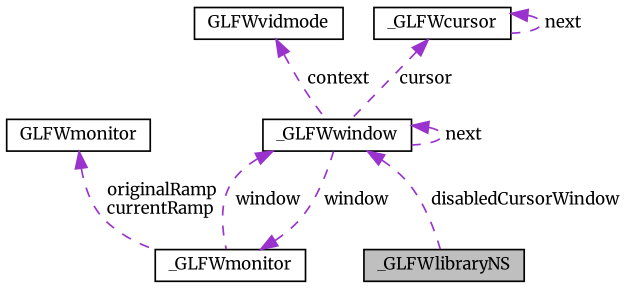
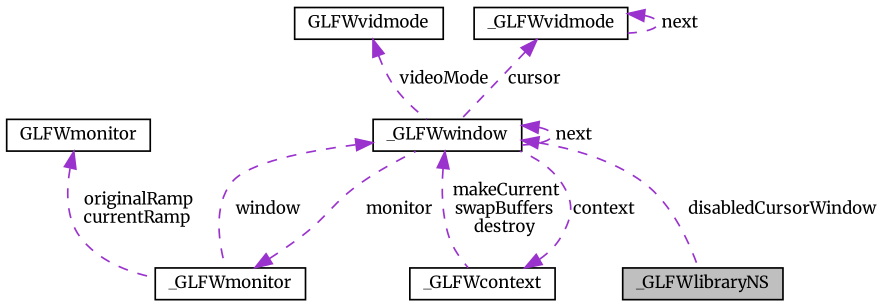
(442, 23) -> (551, 23)
(337, 79) -> (442, 79)
(355, 200) -> (398, 210)
none -> (482, 284)
